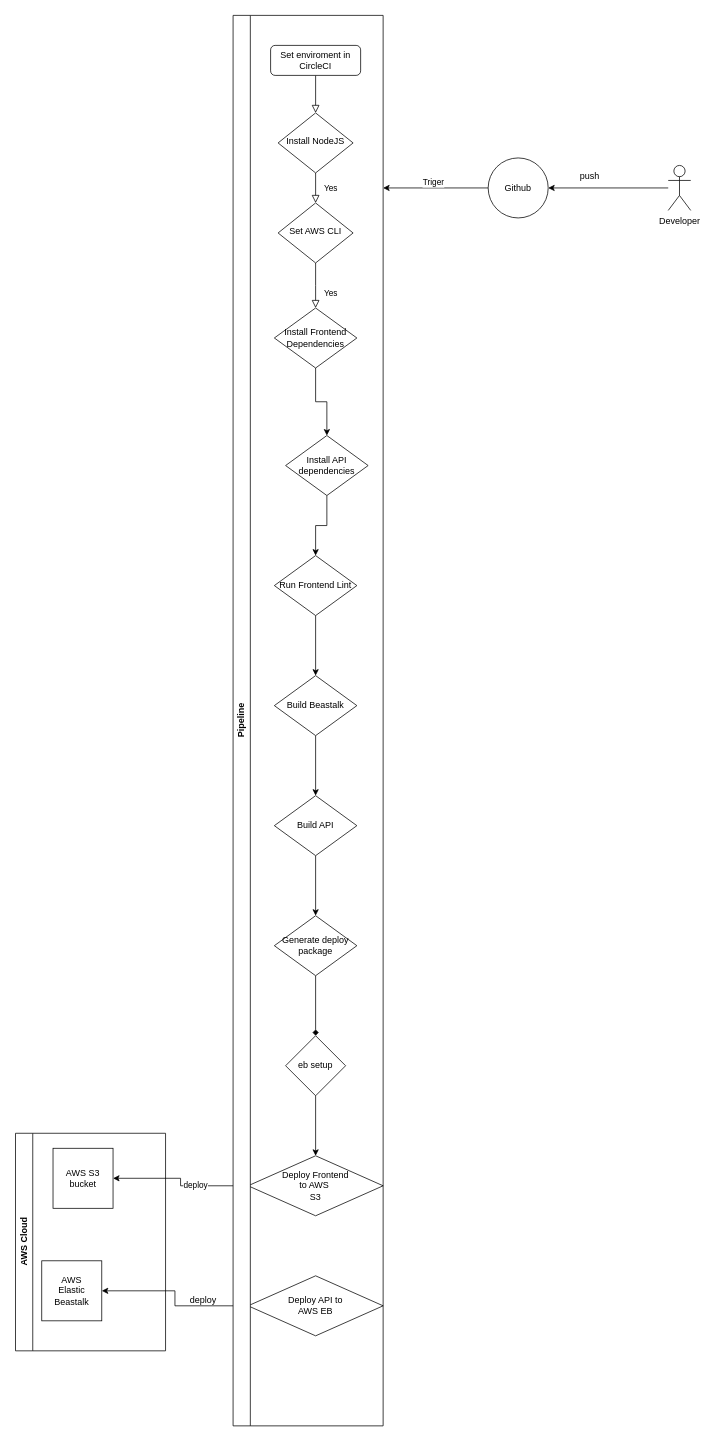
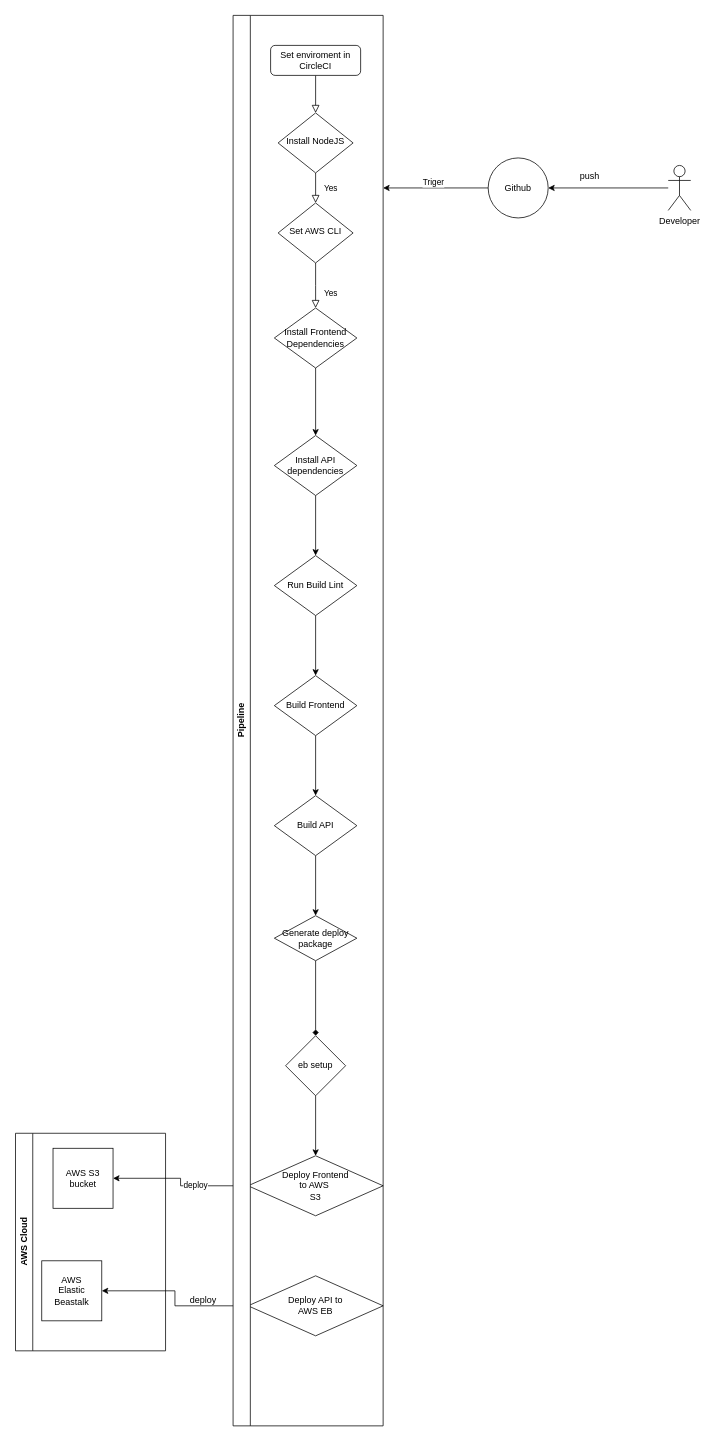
(327, 465) -> (315, 465)
(315, 585) -> (315, 585)
(315, 705) -> (315, 705)
(315, 945) -> (315, 938)
